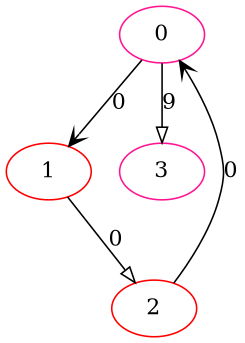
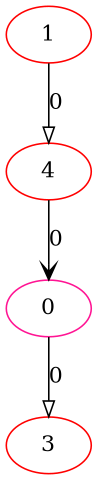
(111, 97) -> none
(170, 103) -> (57, 377)
(162, 172) -> (49, 445)
(154, 308) -> (49, 172)
